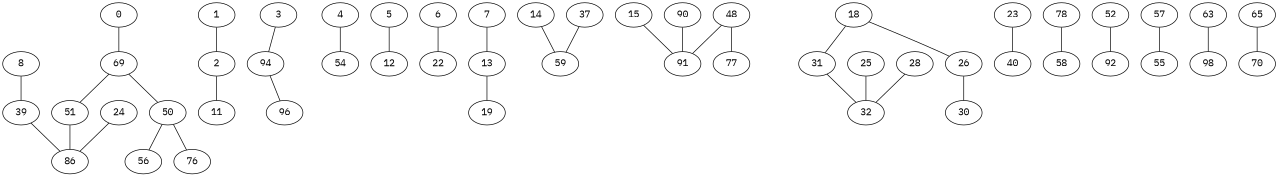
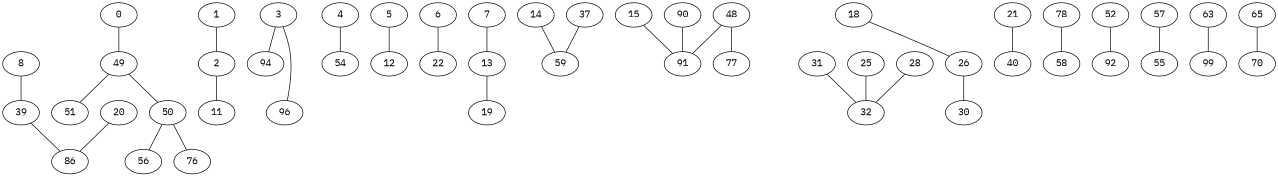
(1013, 15) -> (1013, 15)
(835, 39) -> none
(119, 64) -> (119, 64)
(1208, 64) -> (1208, 64)
(275, 88) -> (291, 63)
(119, 113) -> (119, 113)
(70, 137) -> none
